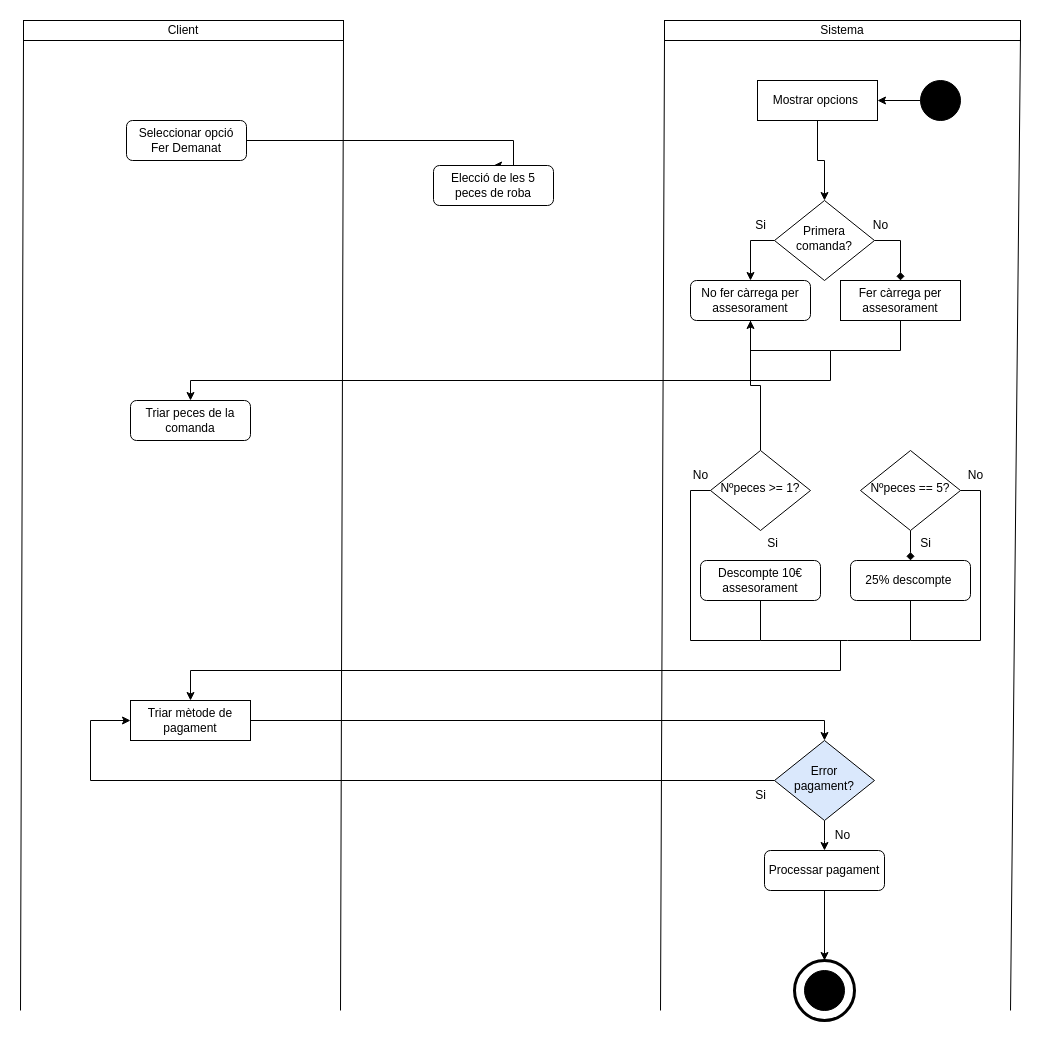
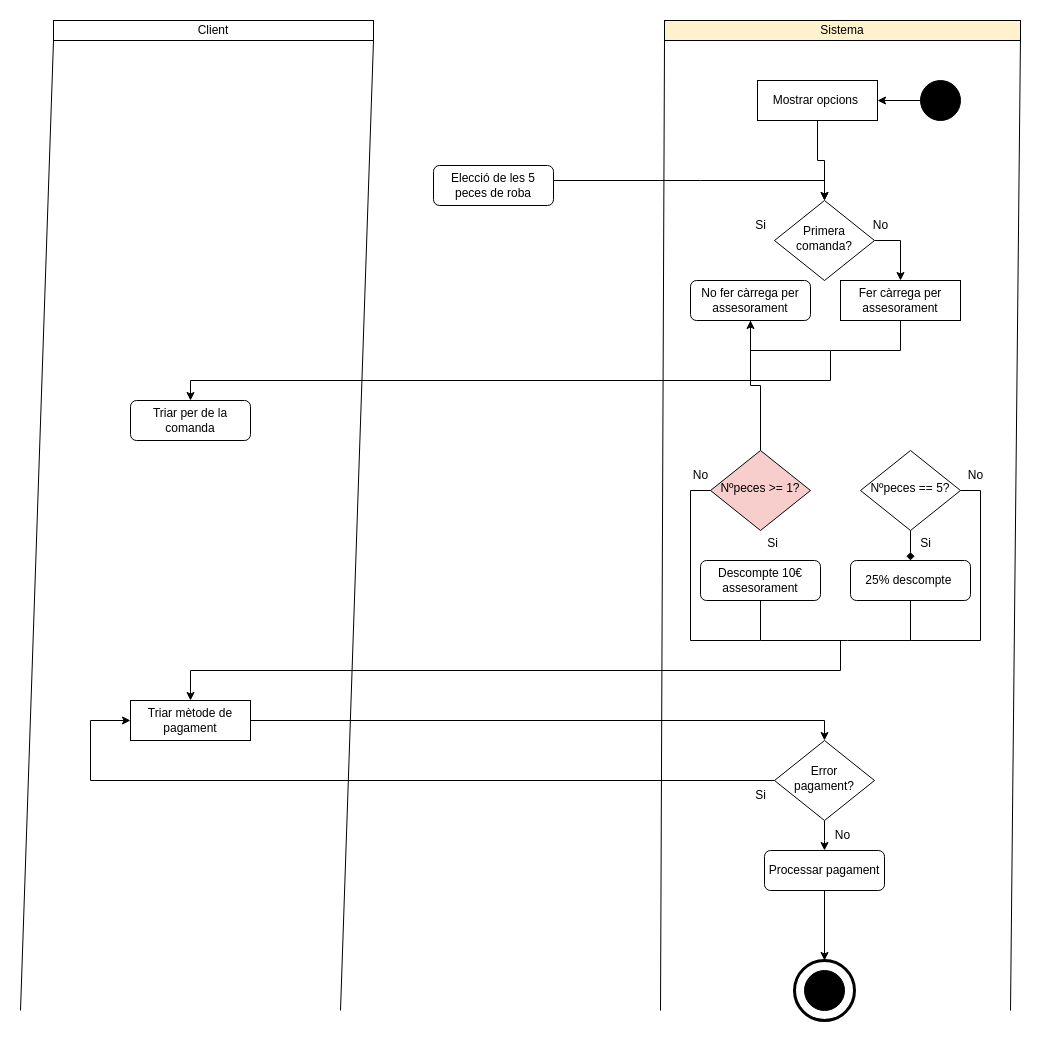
(184, 31) -> (214, 31)
(843, 31) -> (843, 31)
(187, 141) -> none
(394, 141) -> none
none -> (688, 181)
(751, 245) -> none
(901, 272) -> (901, 272)
(191, 421) -> (191, 421)
(761, 491) -> (761, 491)
(825, 781) -> (825, 781)
